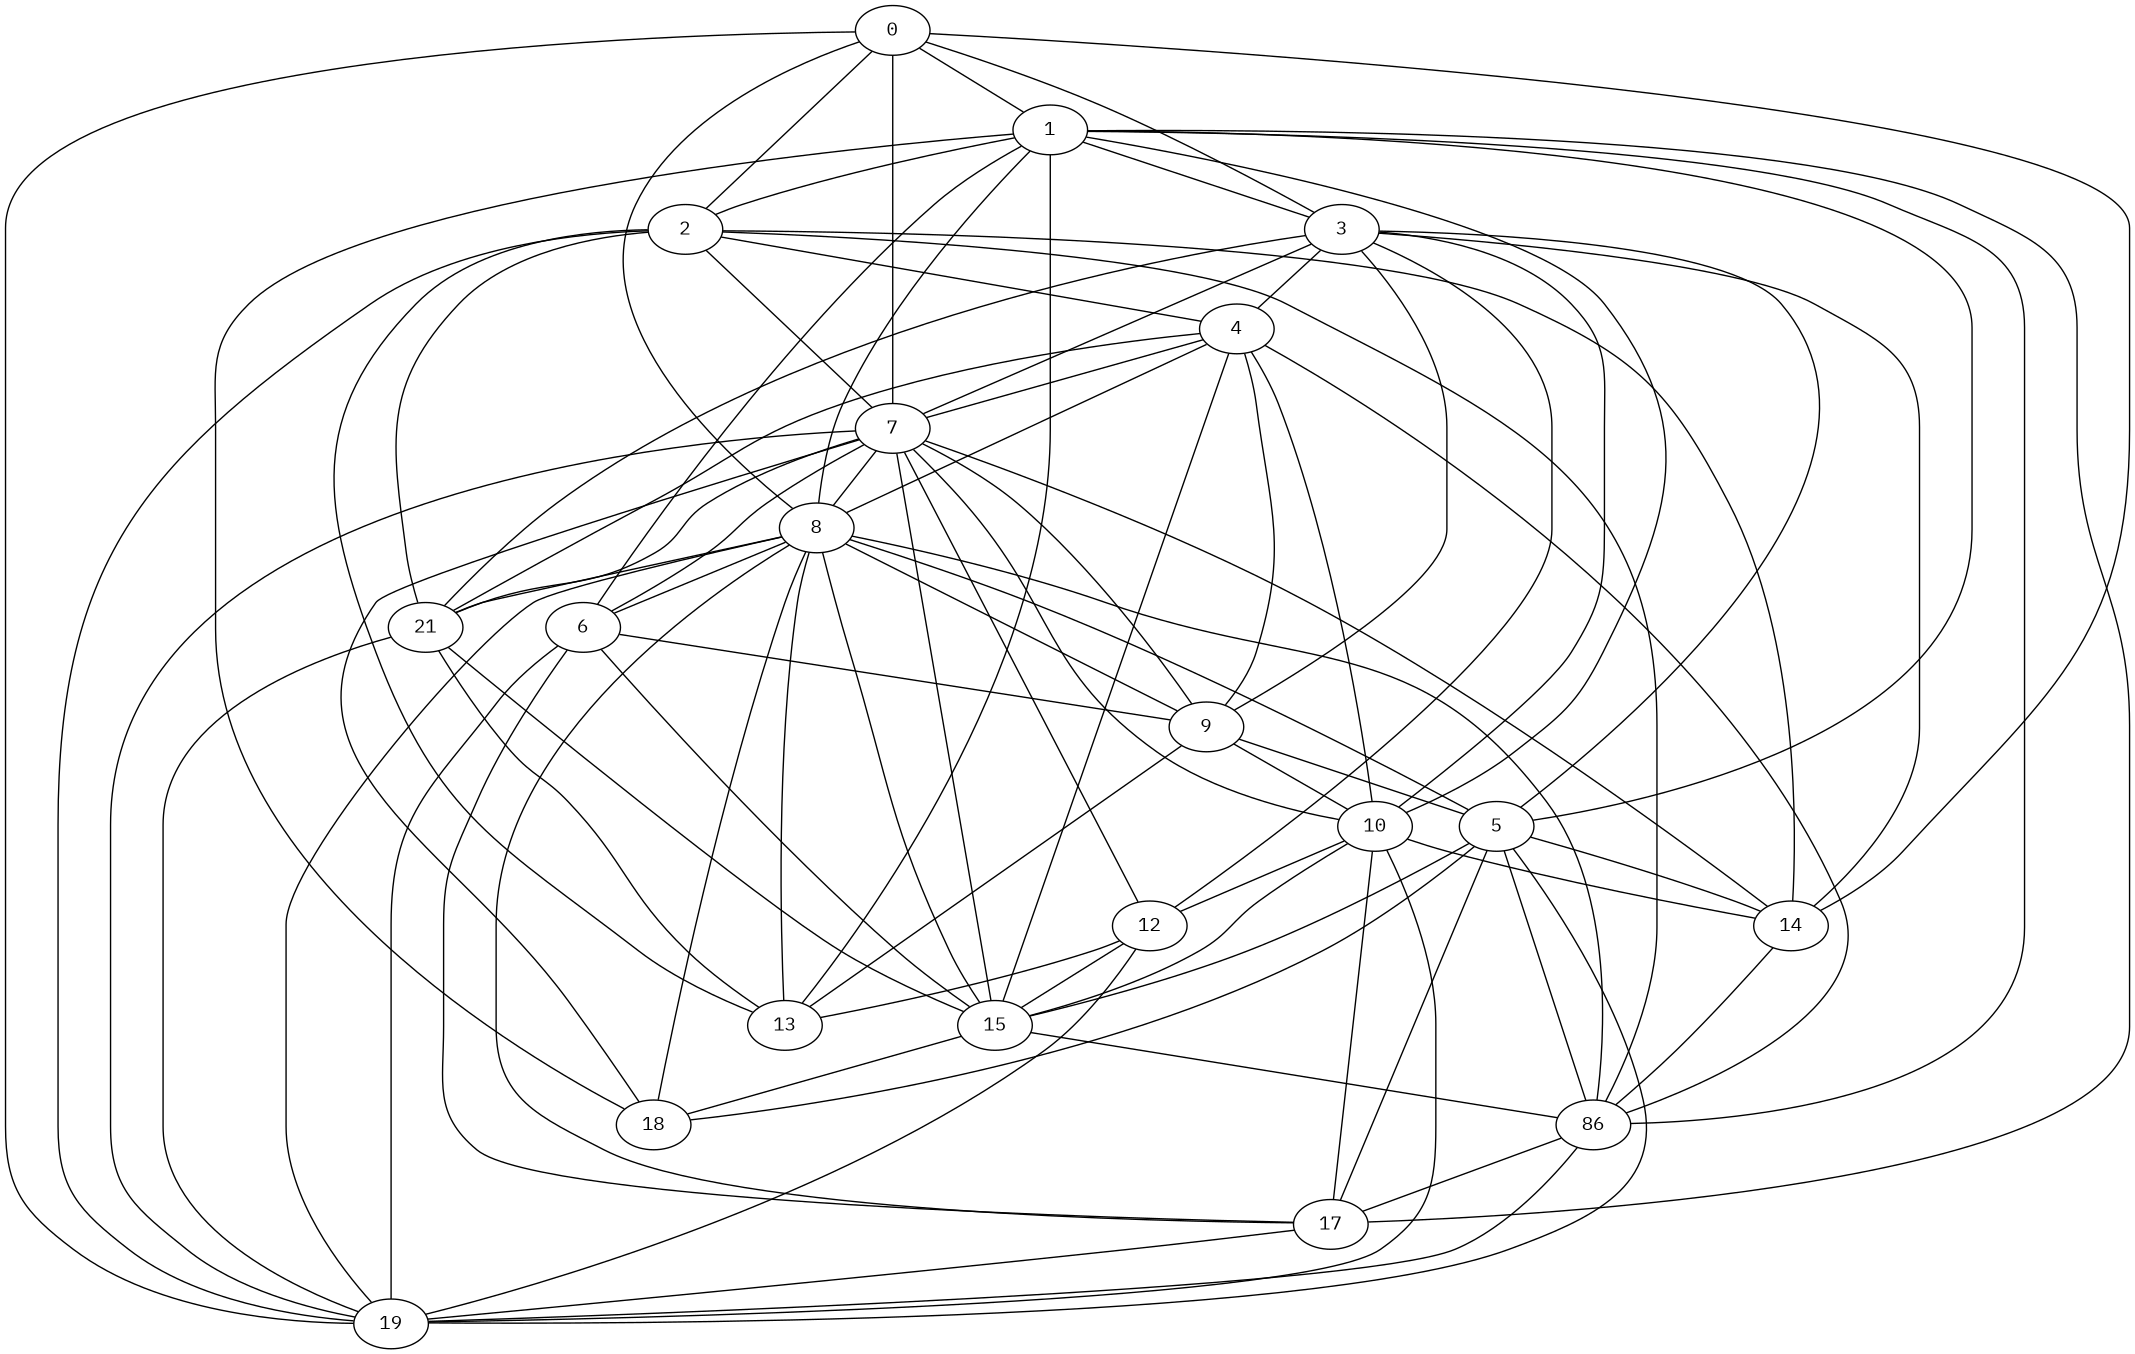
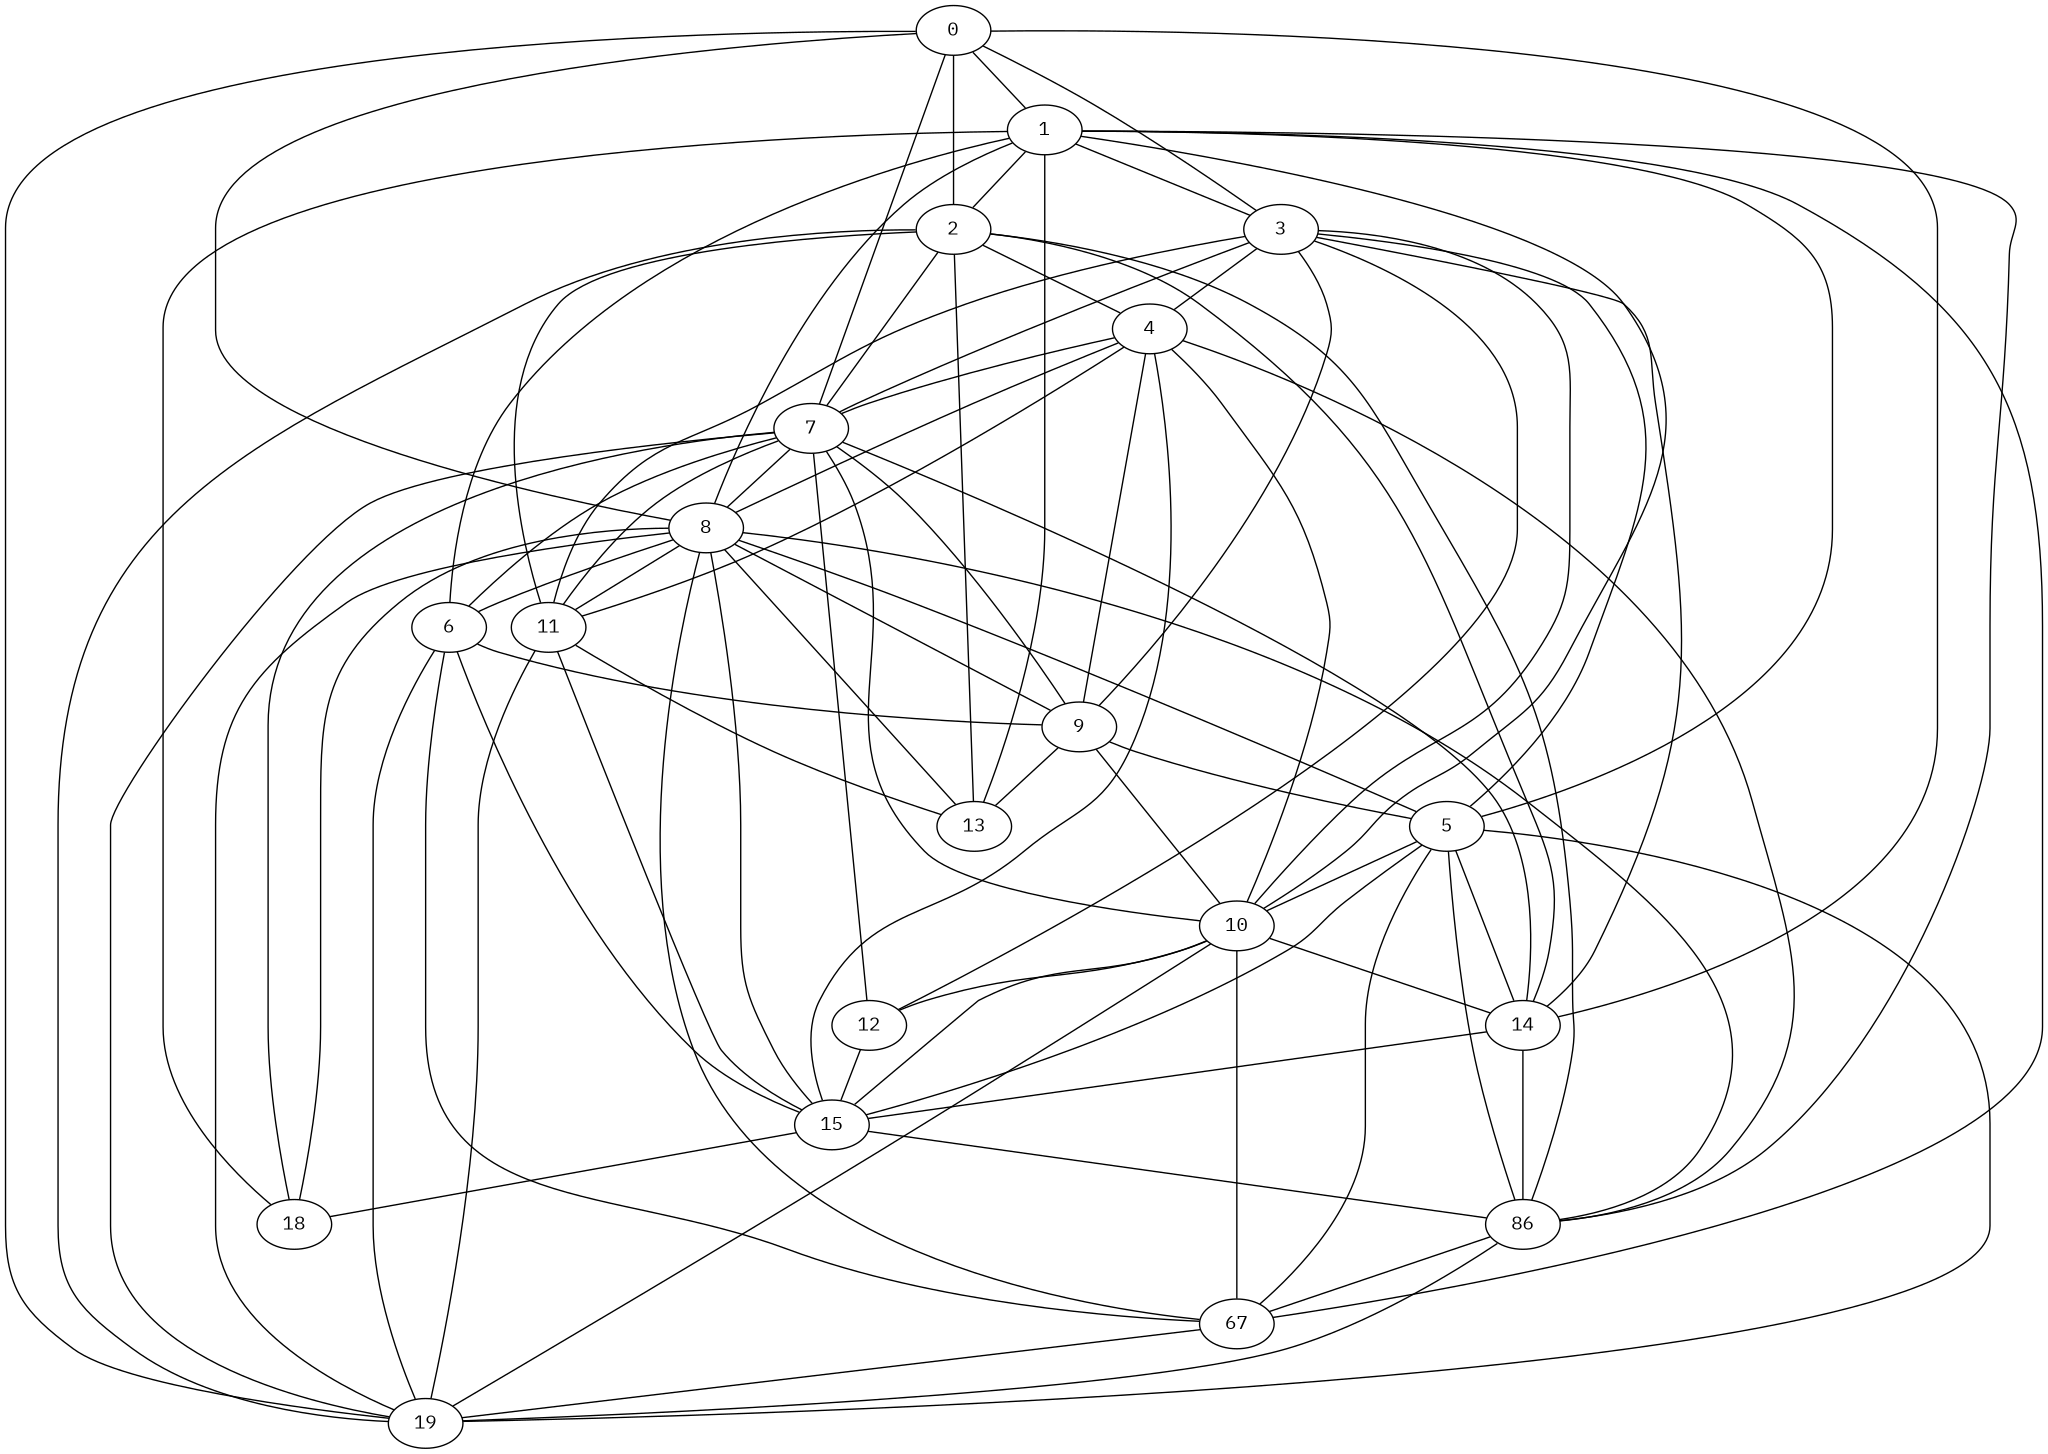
(426, 627) -> (549, 627)
(944, 727) -> (1177, 1075)
(979, 983) -> none
(1123, 1031) -> (1342, 876)
(810, 1182) -> none
(1331, 1224) -> (1237, 1324)
